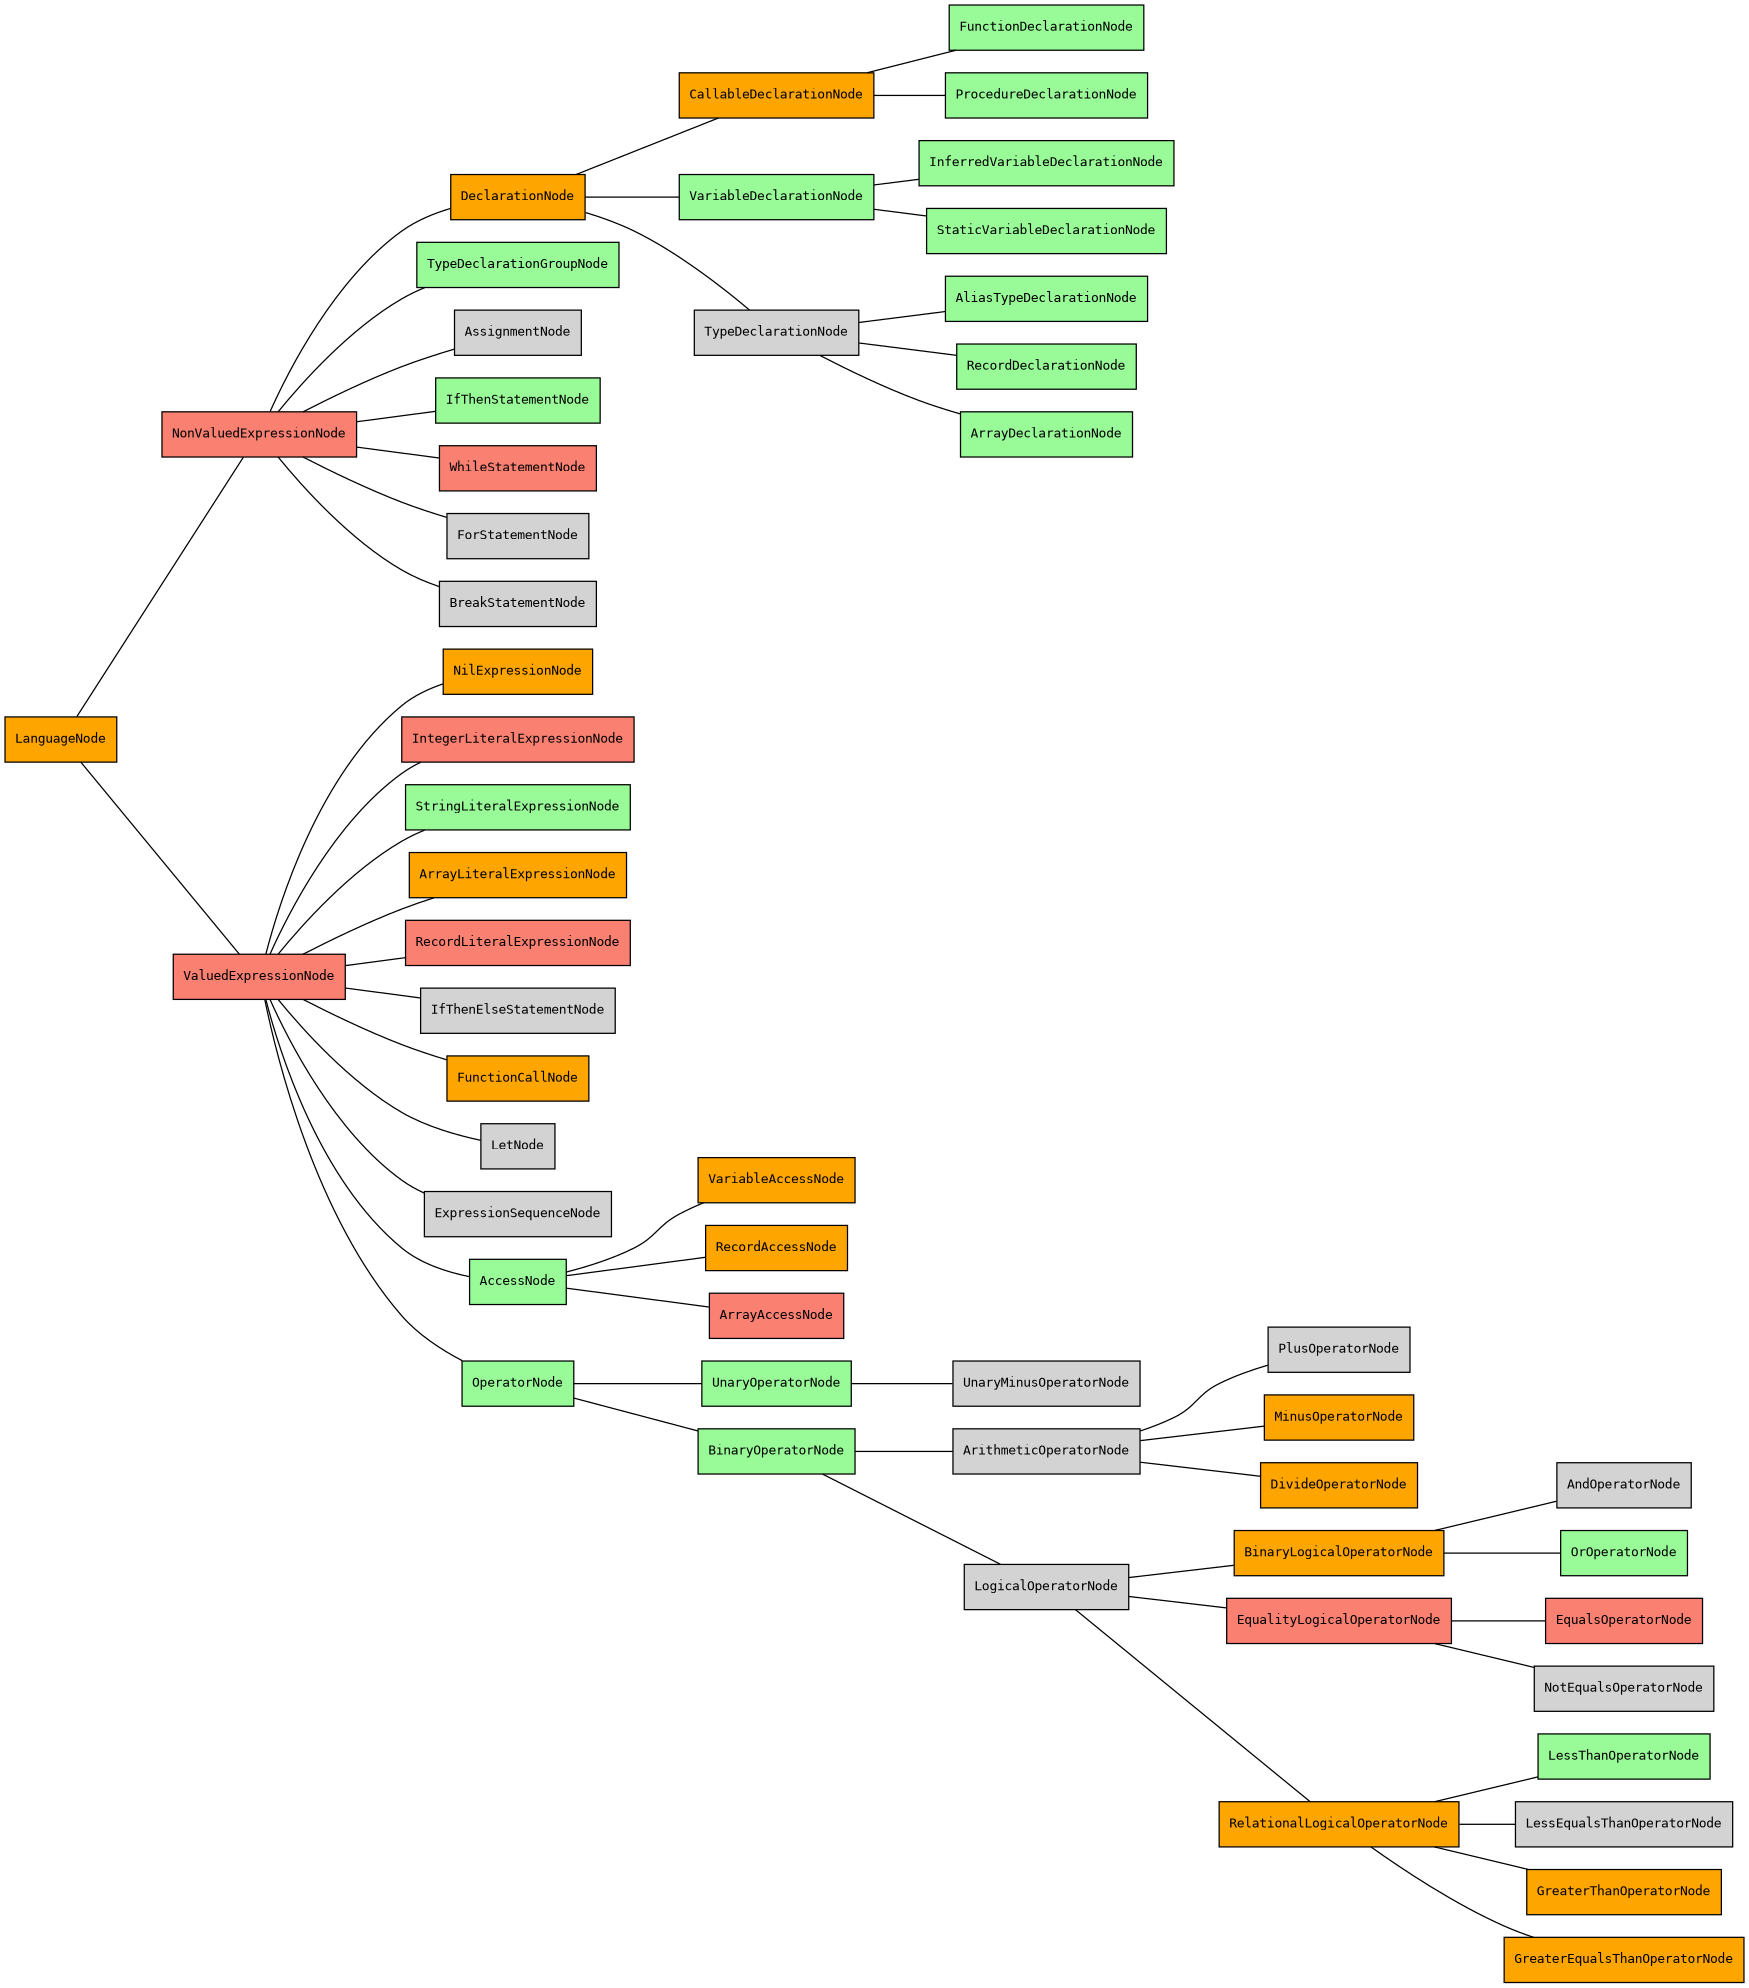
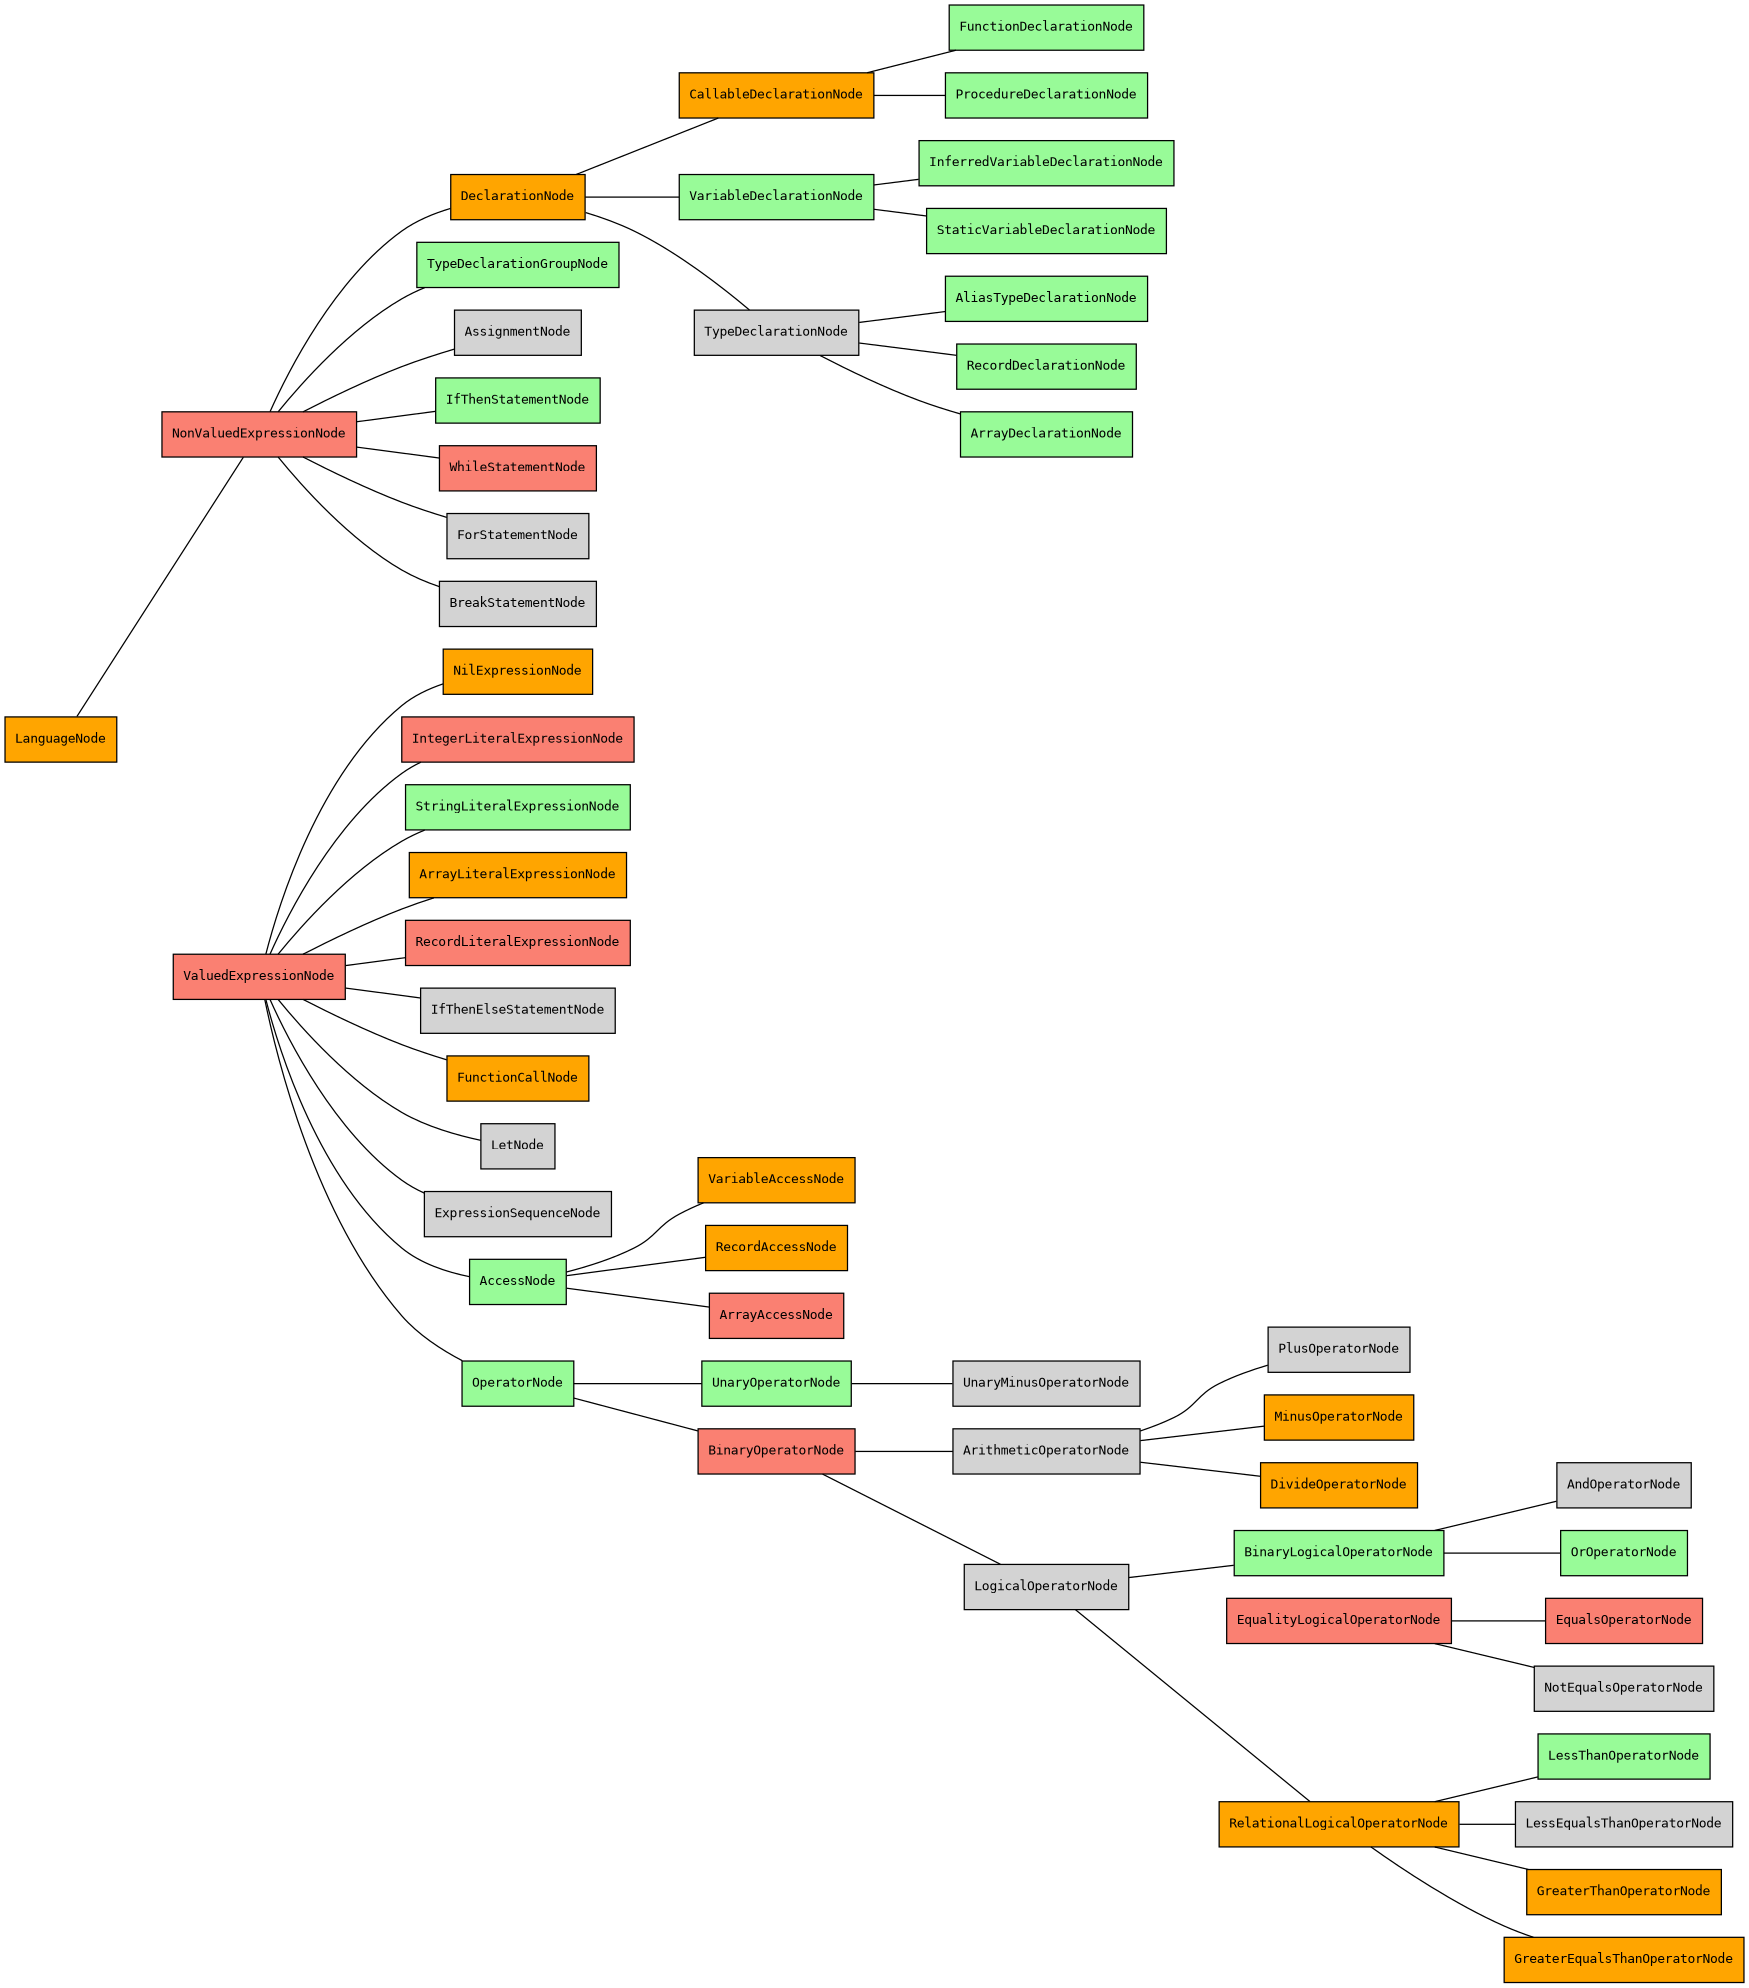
(160, 858) -> none
(777, 1451) -> (777, 1451)
(1339, 1553) -> (1339, 1553)
(1178, 1602) -> none
